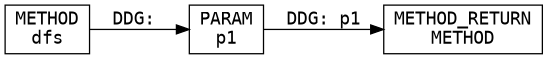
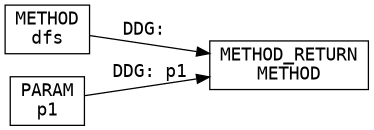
(133, 29) -> (143, 44)
